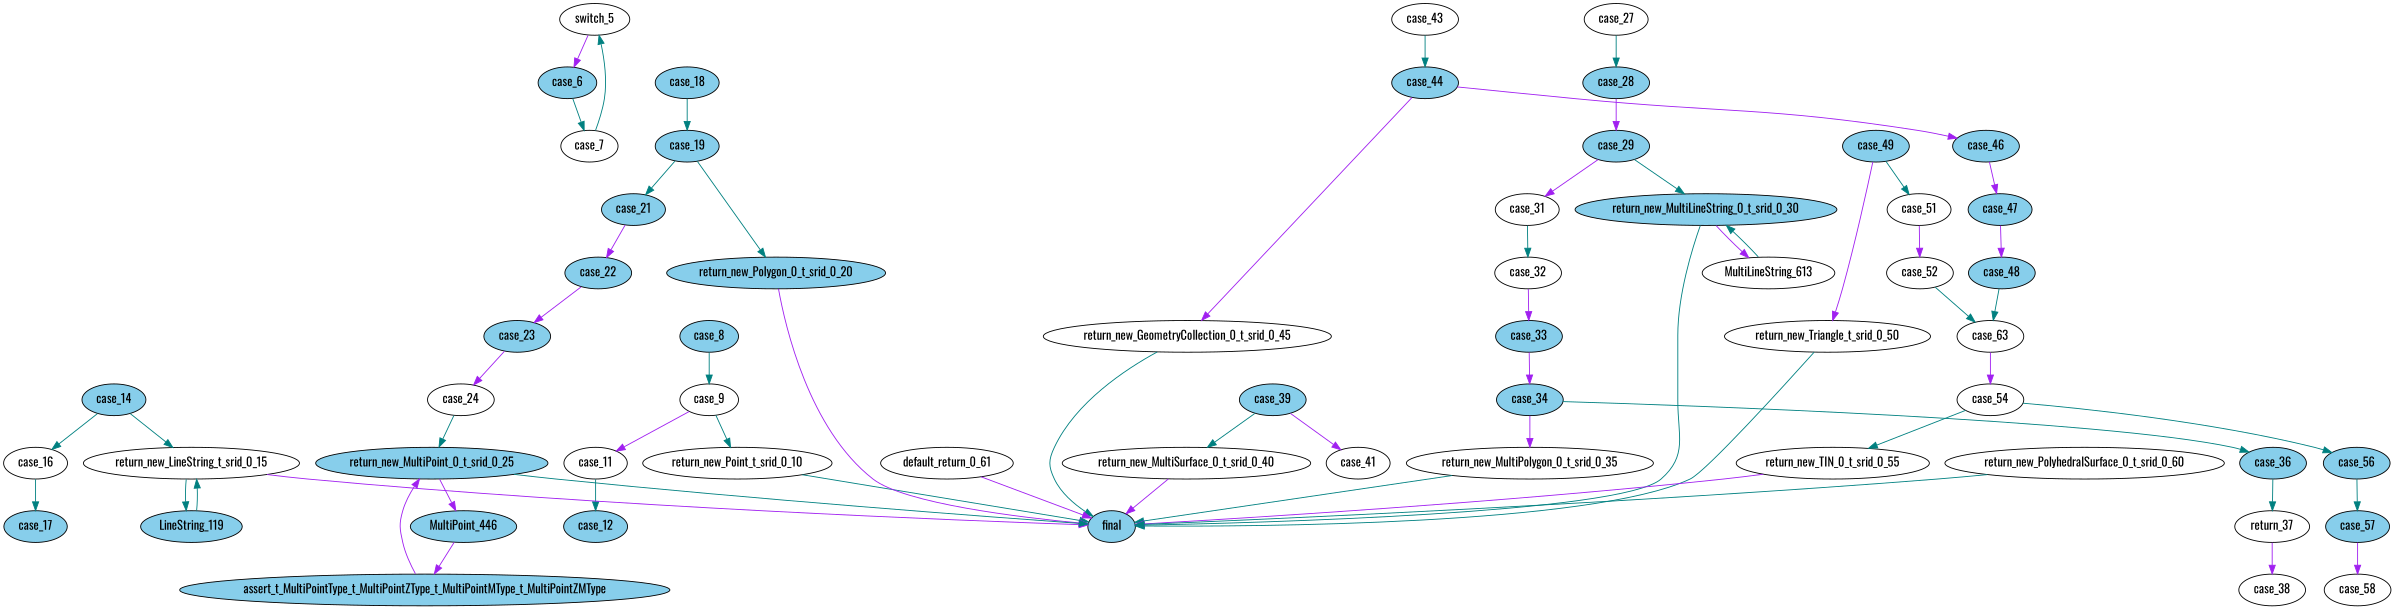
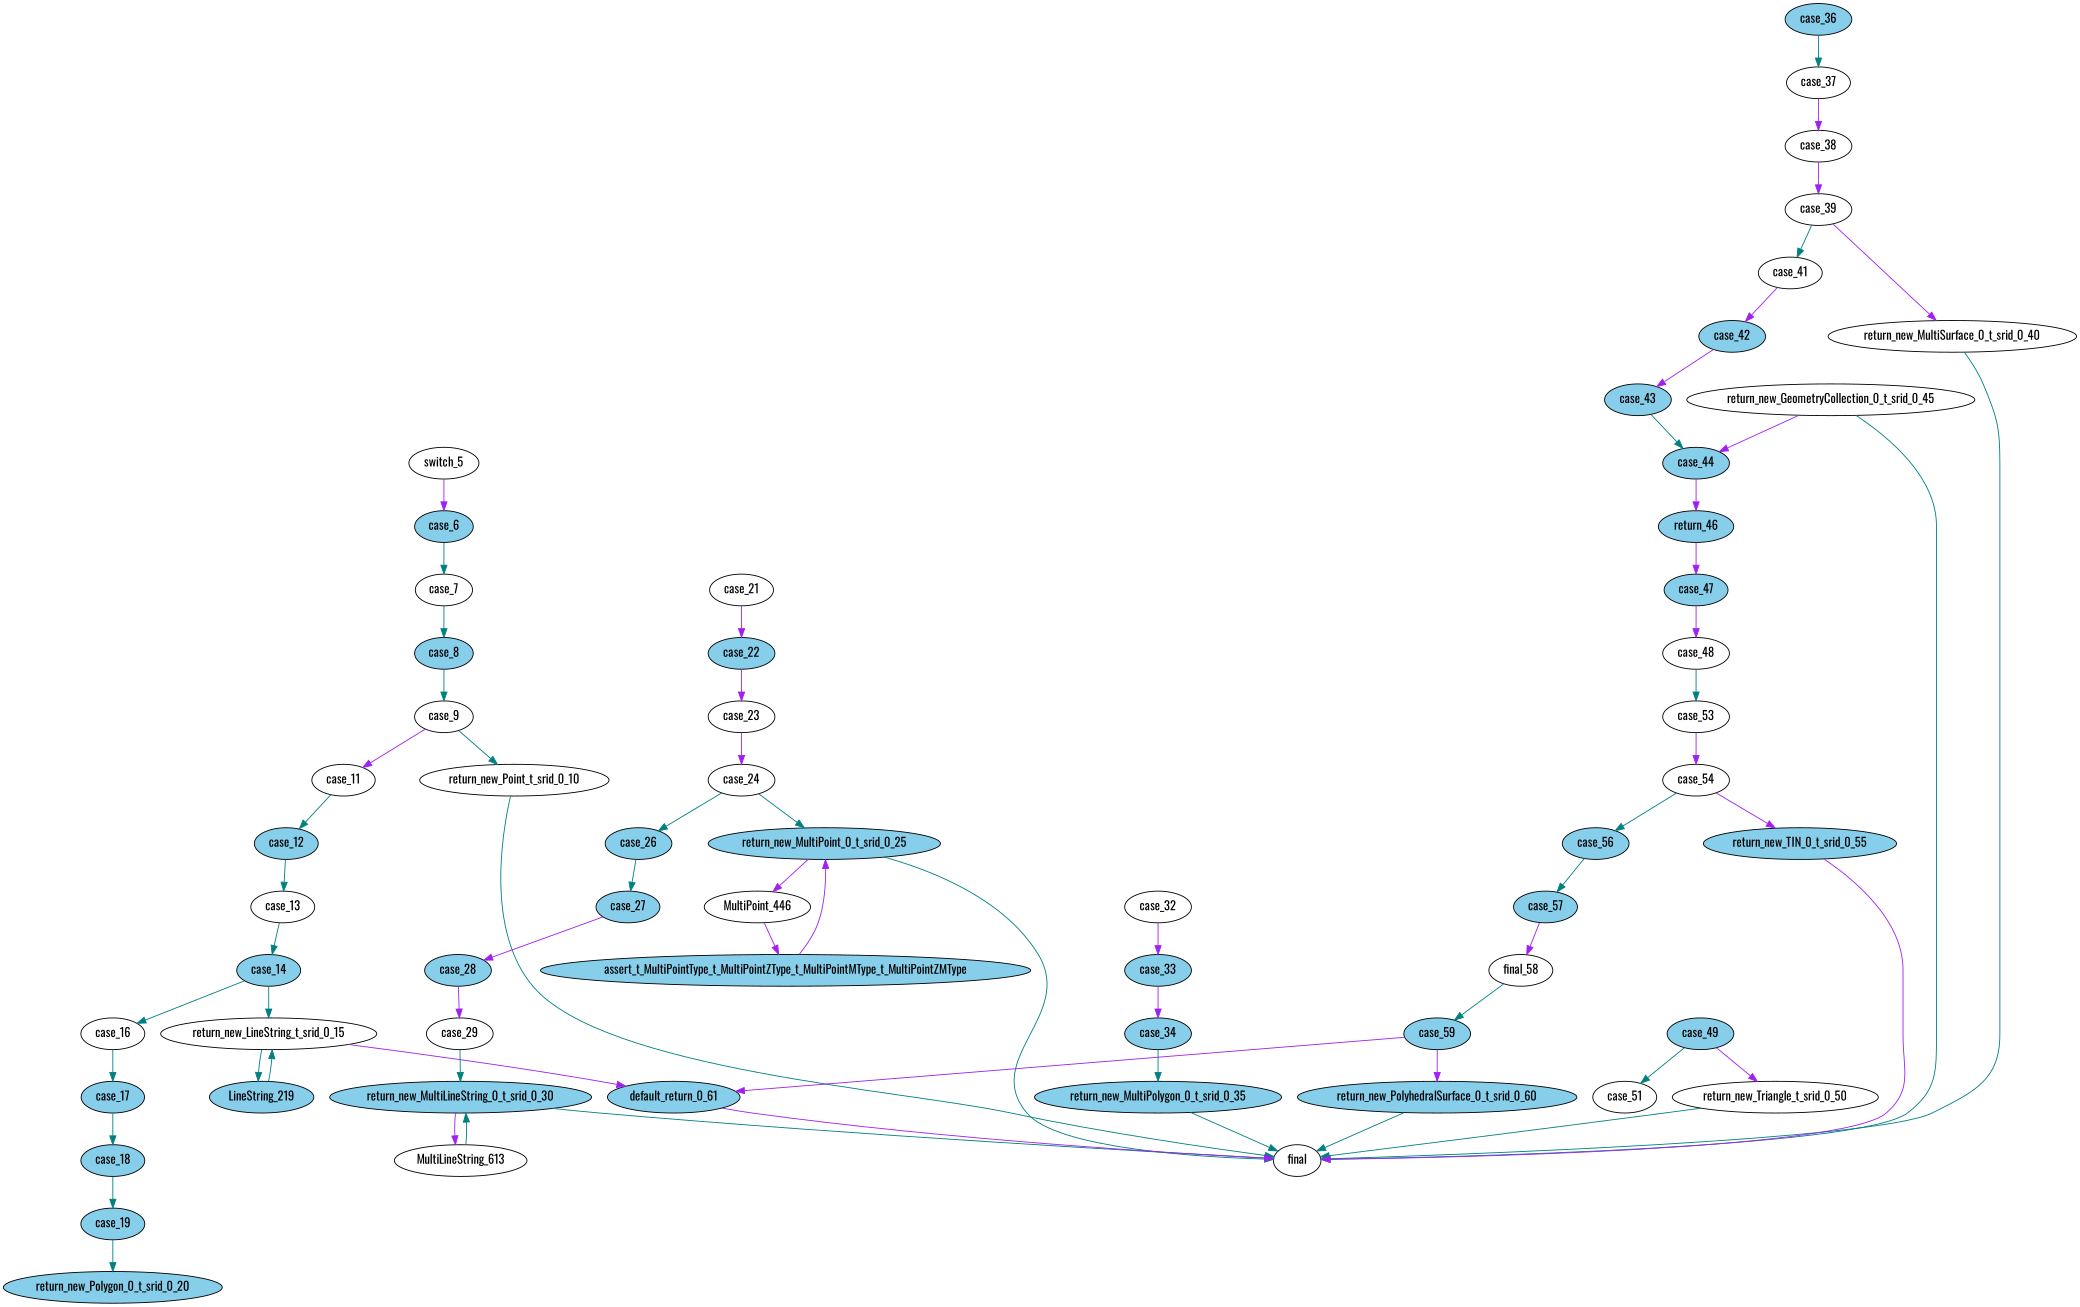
(1425, 19) -> (1638, 400)
(1616, 19) -> (628, 907)
(1616, 47) -> (547, 937)
(605, 88) -> (444, 617)
(1616, 146) -> (460, 1034)
(1986, 146) -> (1696, 527)
none -> (1818, 174)
(663, 175) -> none
(1310, 206) -> (1763, 432)
(633, 210) -> (742, 590)
(1527, 210) -> none
(1920, 273) -> none
(2002, 273) -> (1696, 653)
(517, 336) -> (742, 717)
none -> (1732, 336)
(1990, 336) -> (1696, 717)
(1273, 400) -> (1818, 210)
(1903, 416) -> none
(1530, 427) -> (1158, 1063)
(1235, 428) -> (1881, 269)
(1921, 428) -> (1742, 808)
(1312, 429) -> (1806, 237)
(947, 463) -> (674, 1097)
(1530, 463) -> (1158, 1097)
(1833, 463) -> (1800, 844)
(2085, 463) -> (1437, 1097)
(871, 477) -> none
(1151, 494) -> (1999, 1048)
(673, 506) -> (483, 1063)
(191, 527) -> (262, 1097)
(464, 527) -> (757, 907)
(1112, 527) -> (1297, 1161)
(2272, 527) -> (1818, 83)
(2358, 590) -> (1521, 970)
none -> (639, 844)
none -> (283, 907)
none -> (1437, 1034)
none -> (113, 1125)
